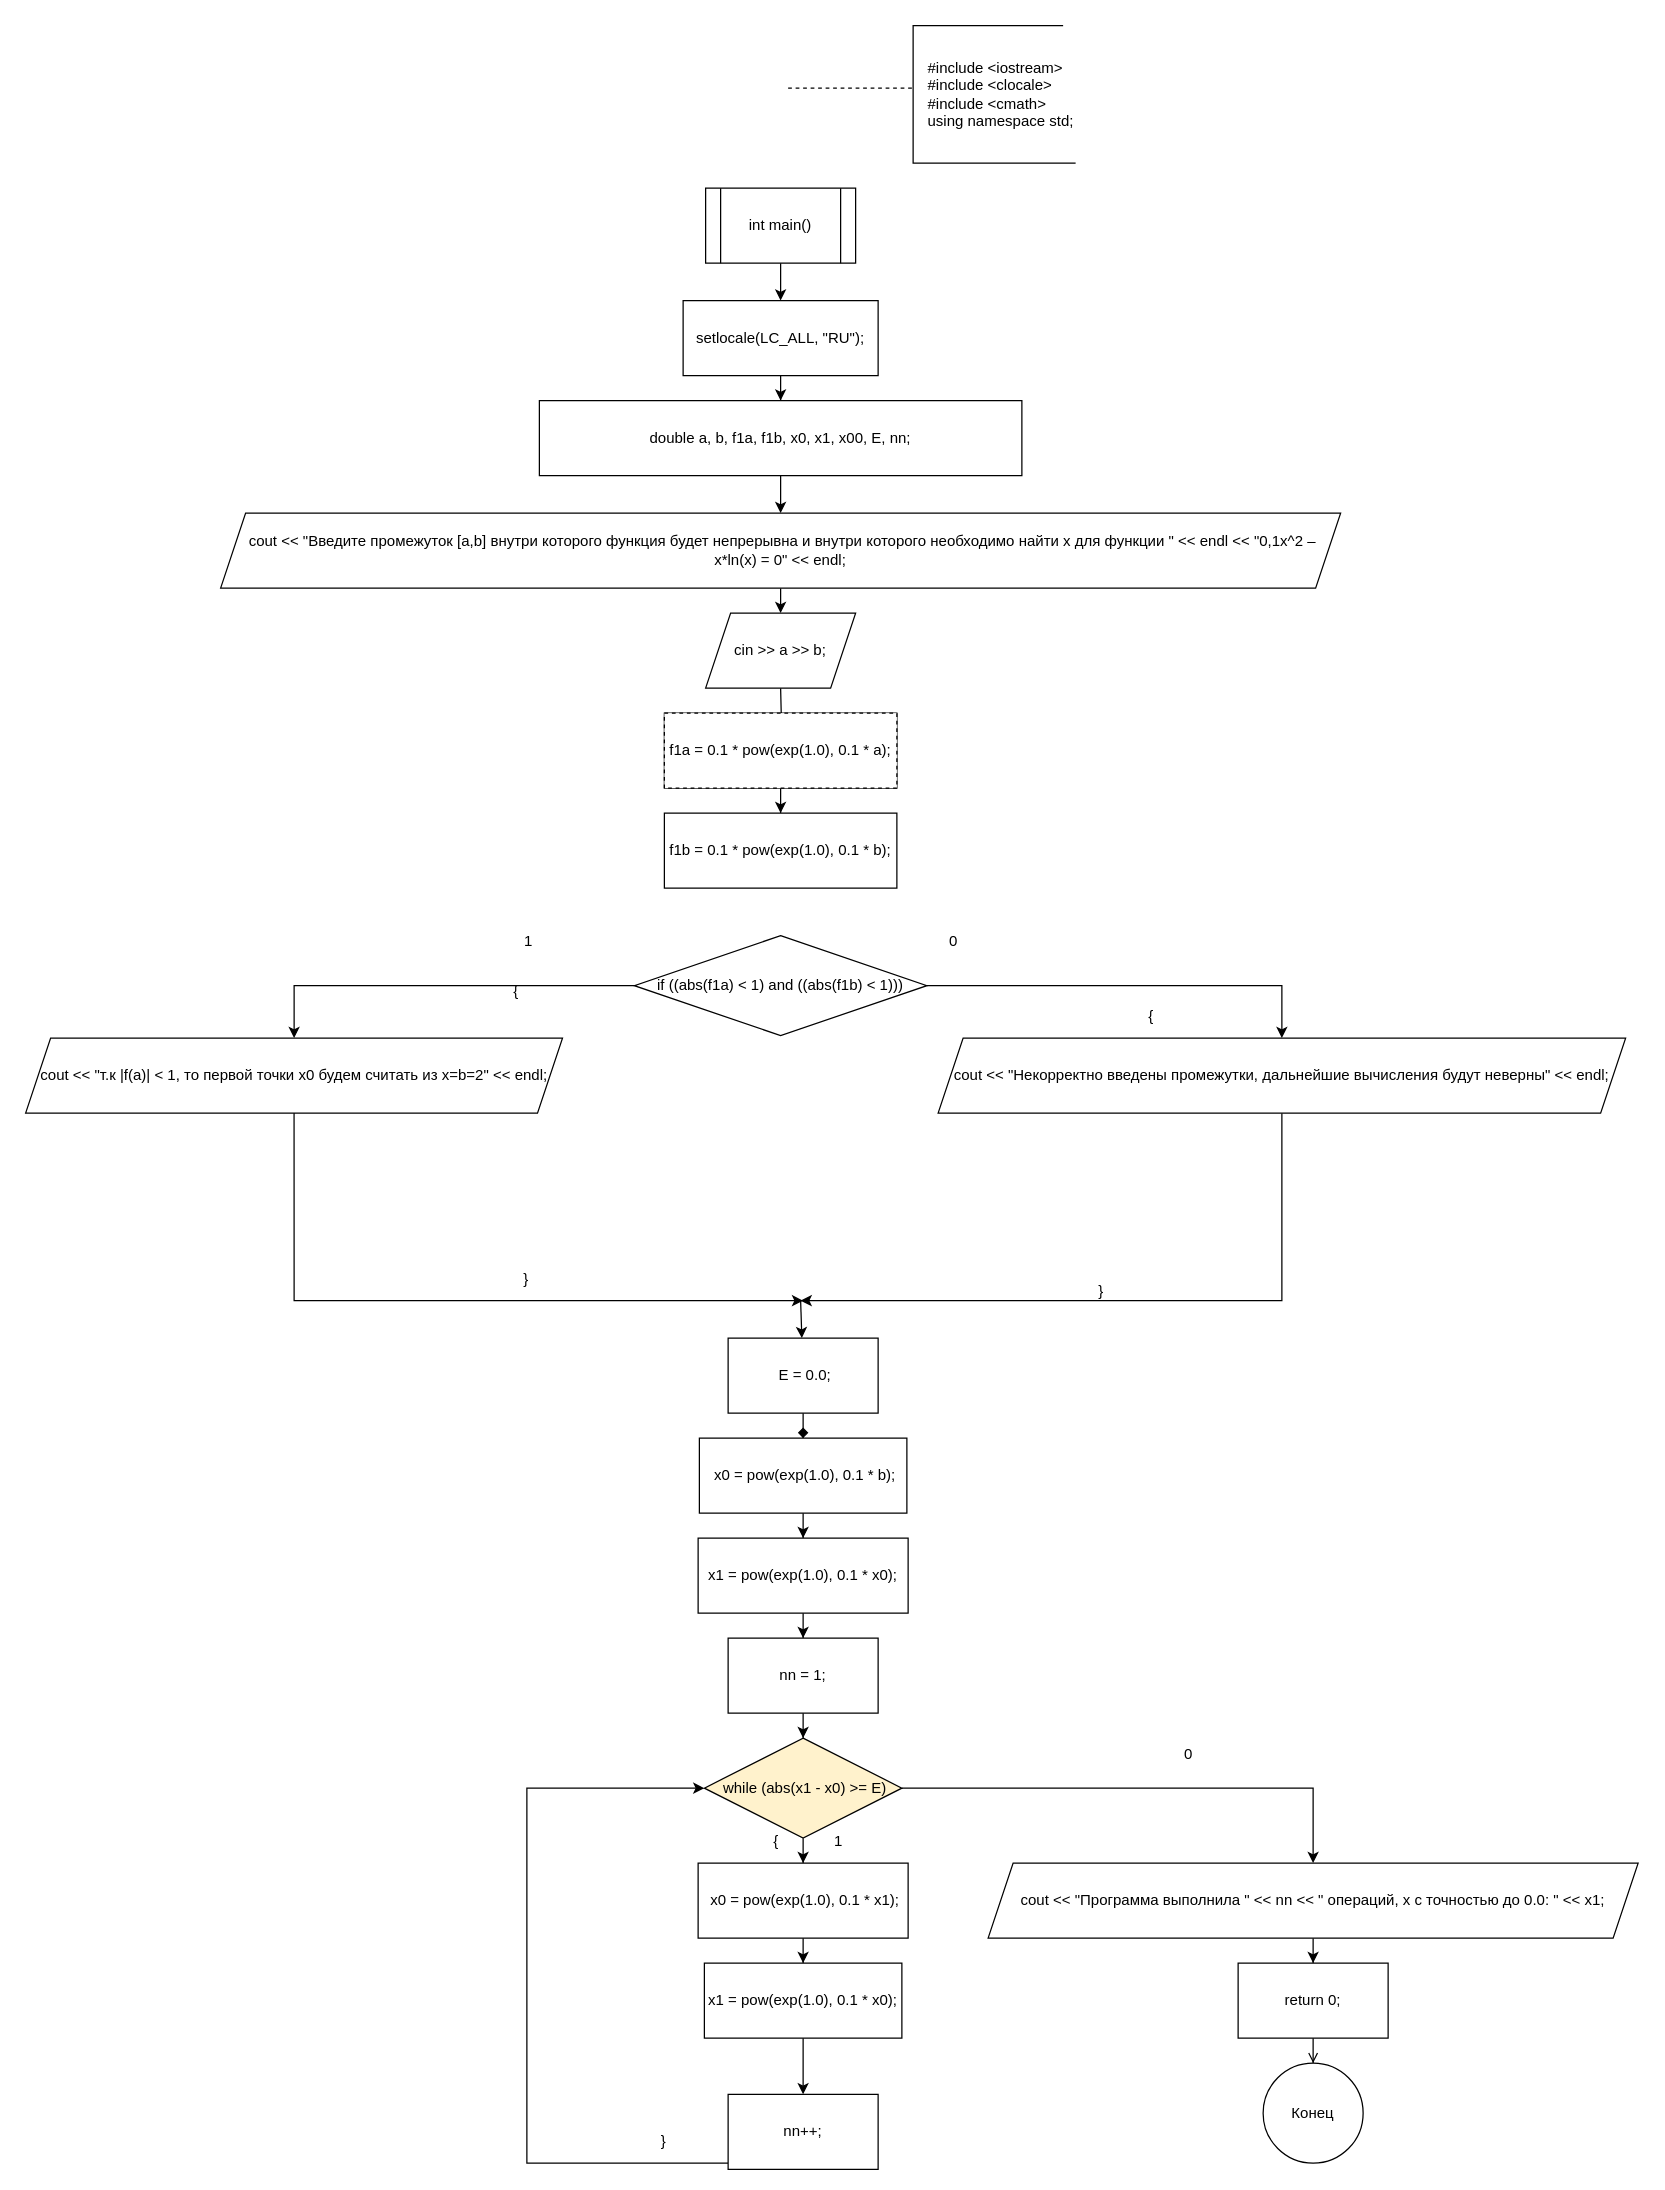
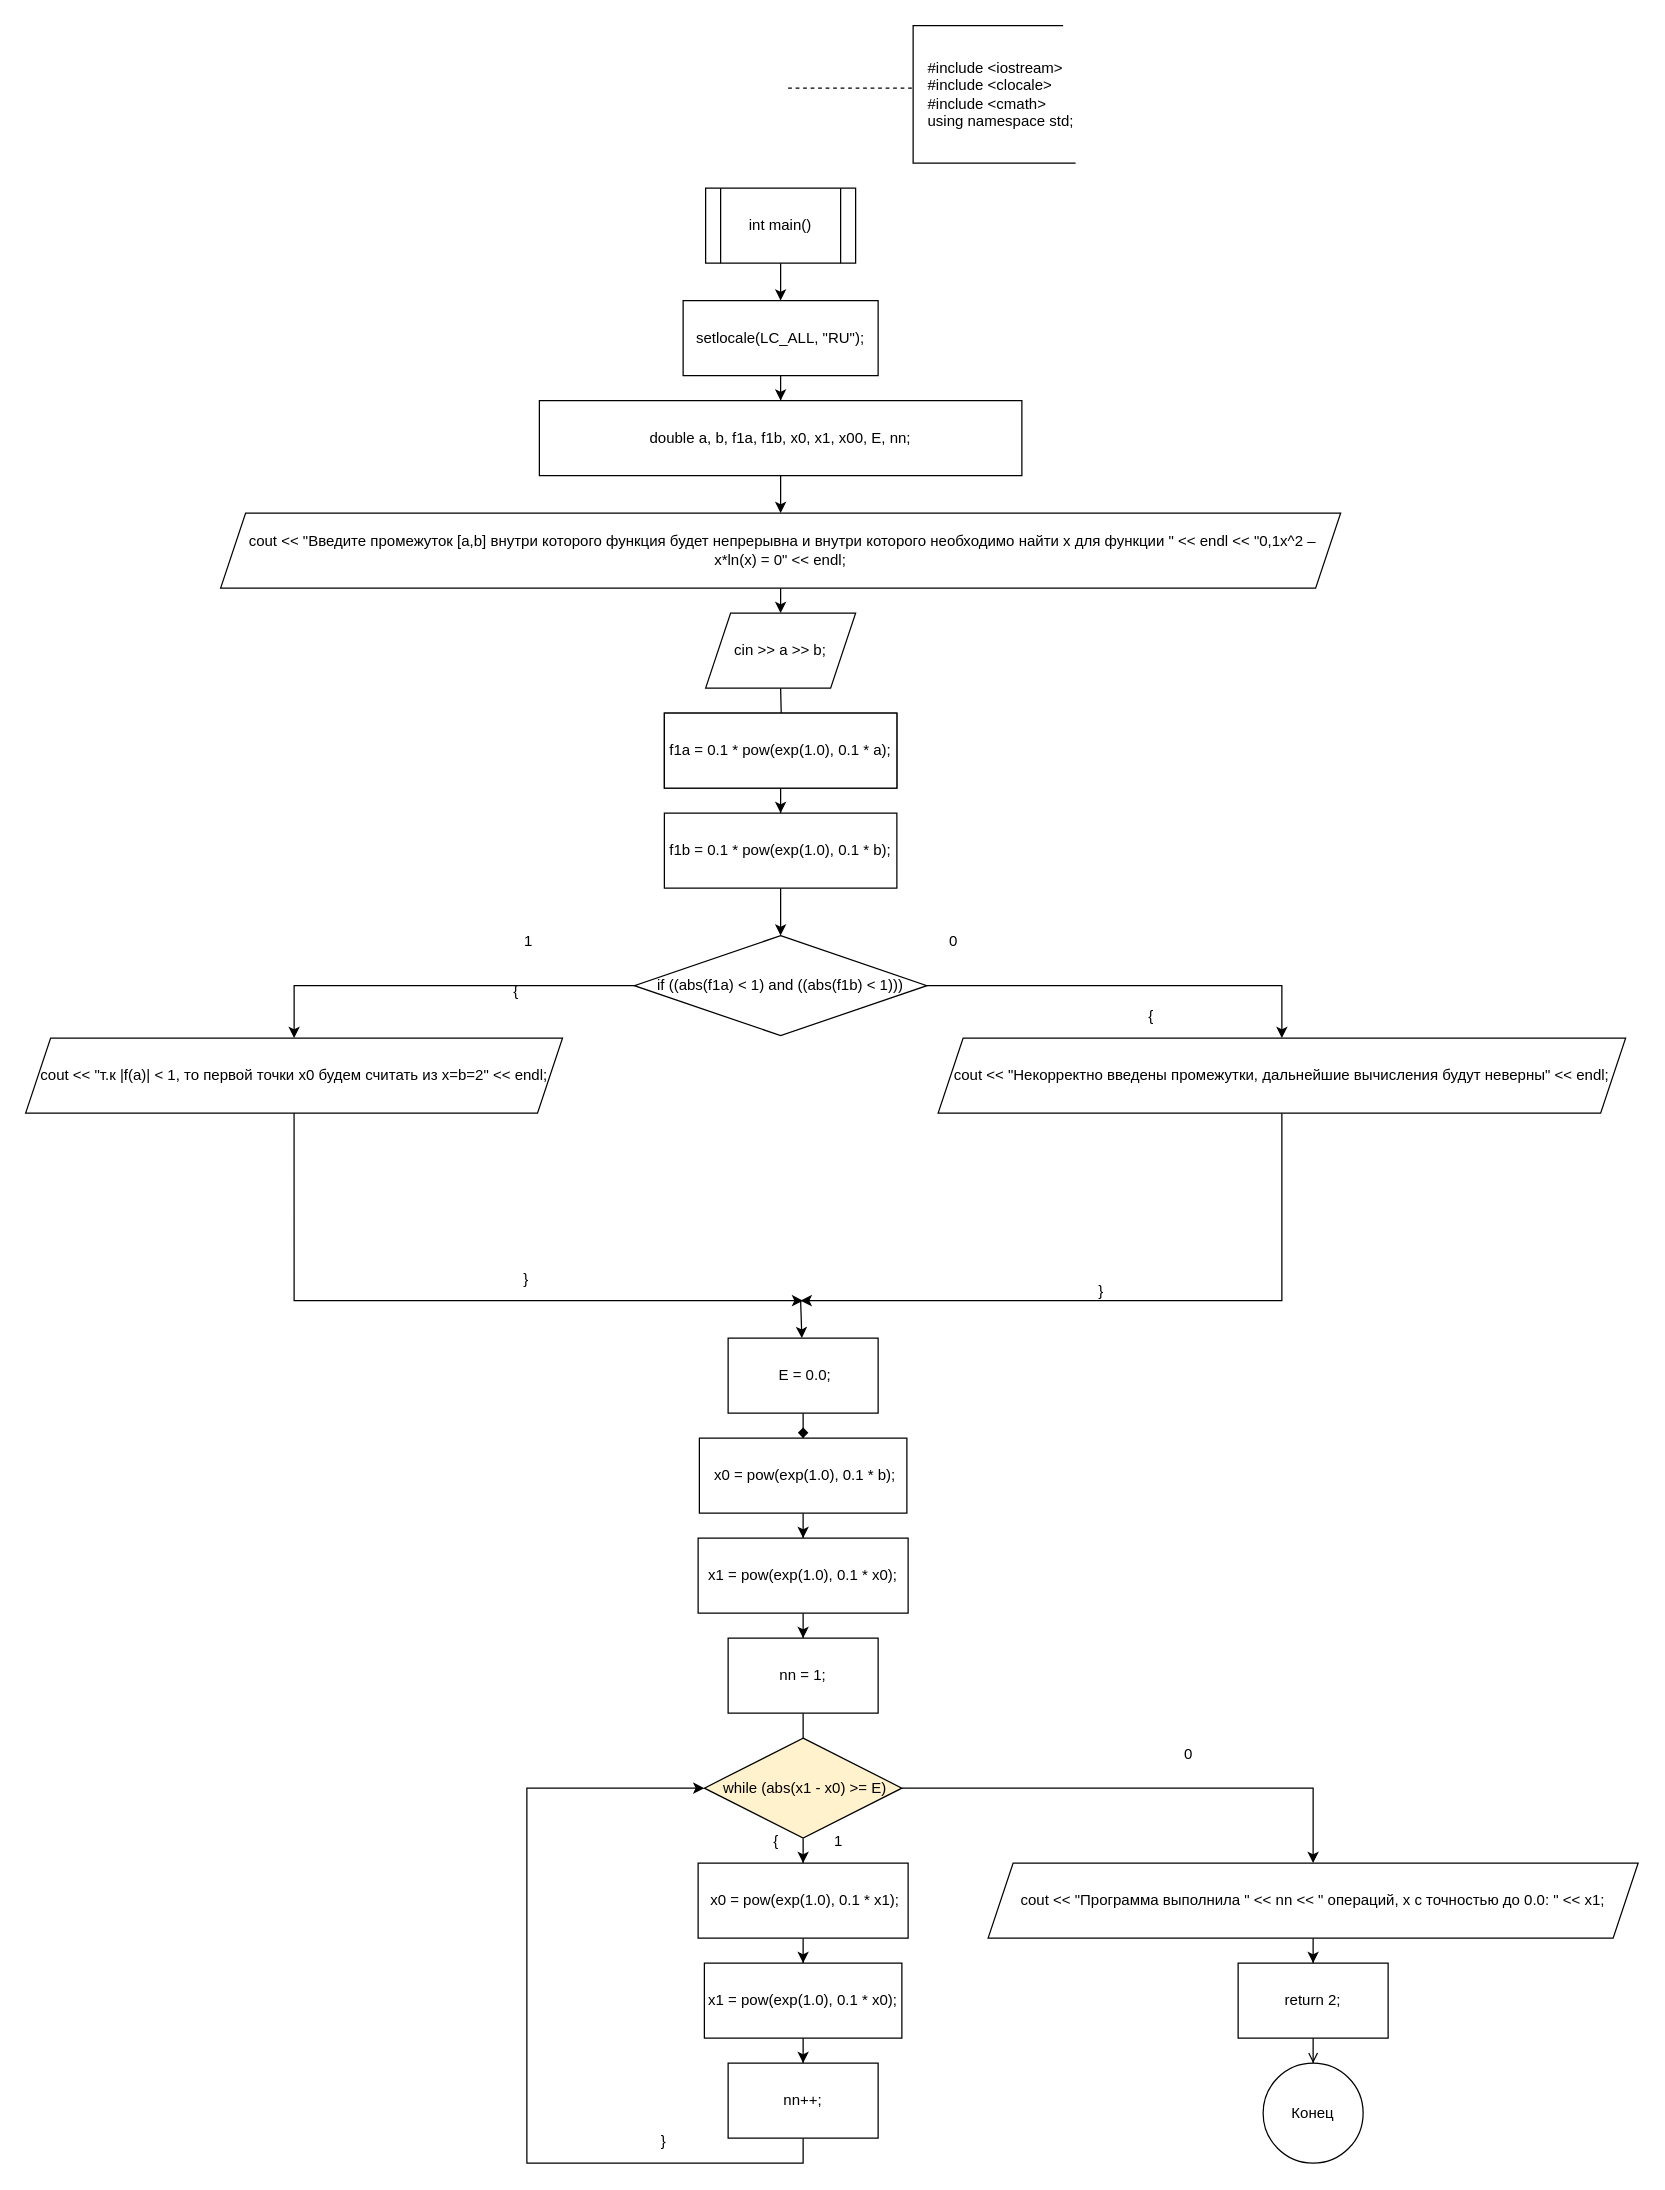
(781, 751) -> (781, 751)
none -> (781, 910)
(803, 1728) -> (803, 1731)
(1313, 2001) -> (1313, 2001)
(803, 2132) -> (803, 2101)
